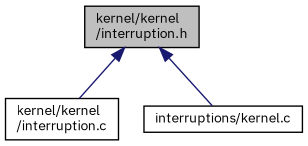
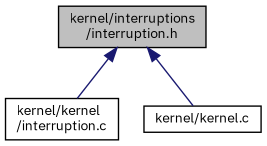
(142, 27) -> (132, 27)
(223, 119) -> (203, 119)
